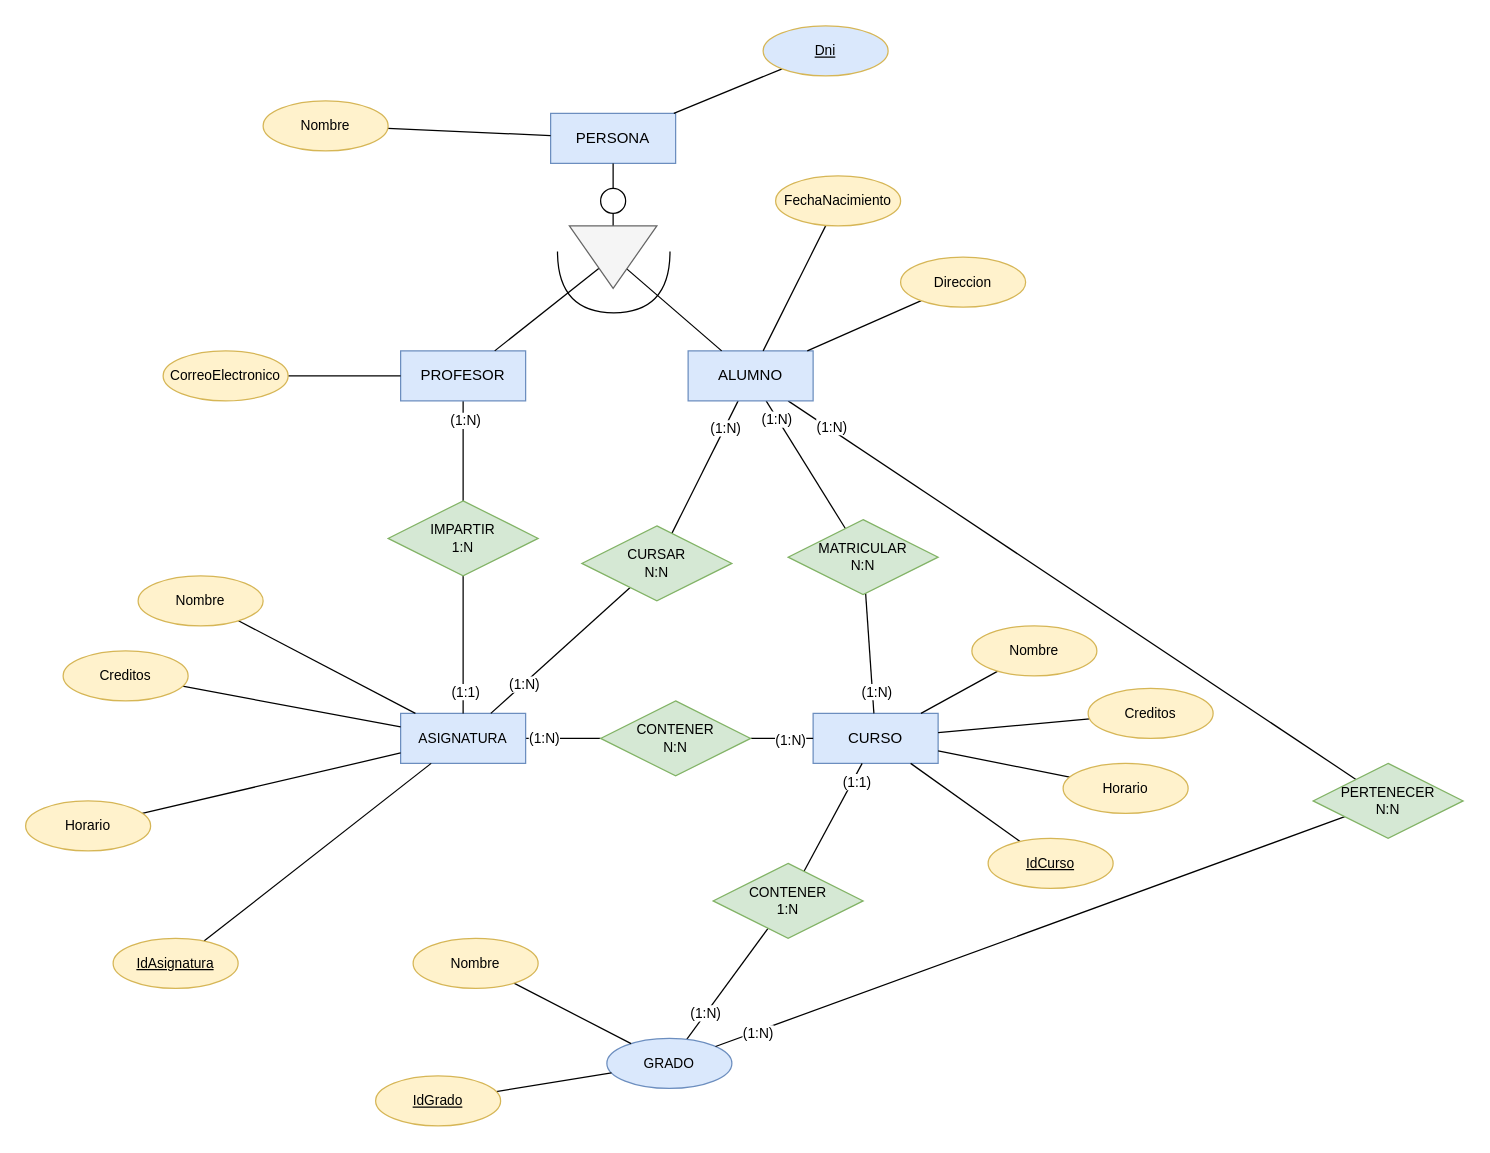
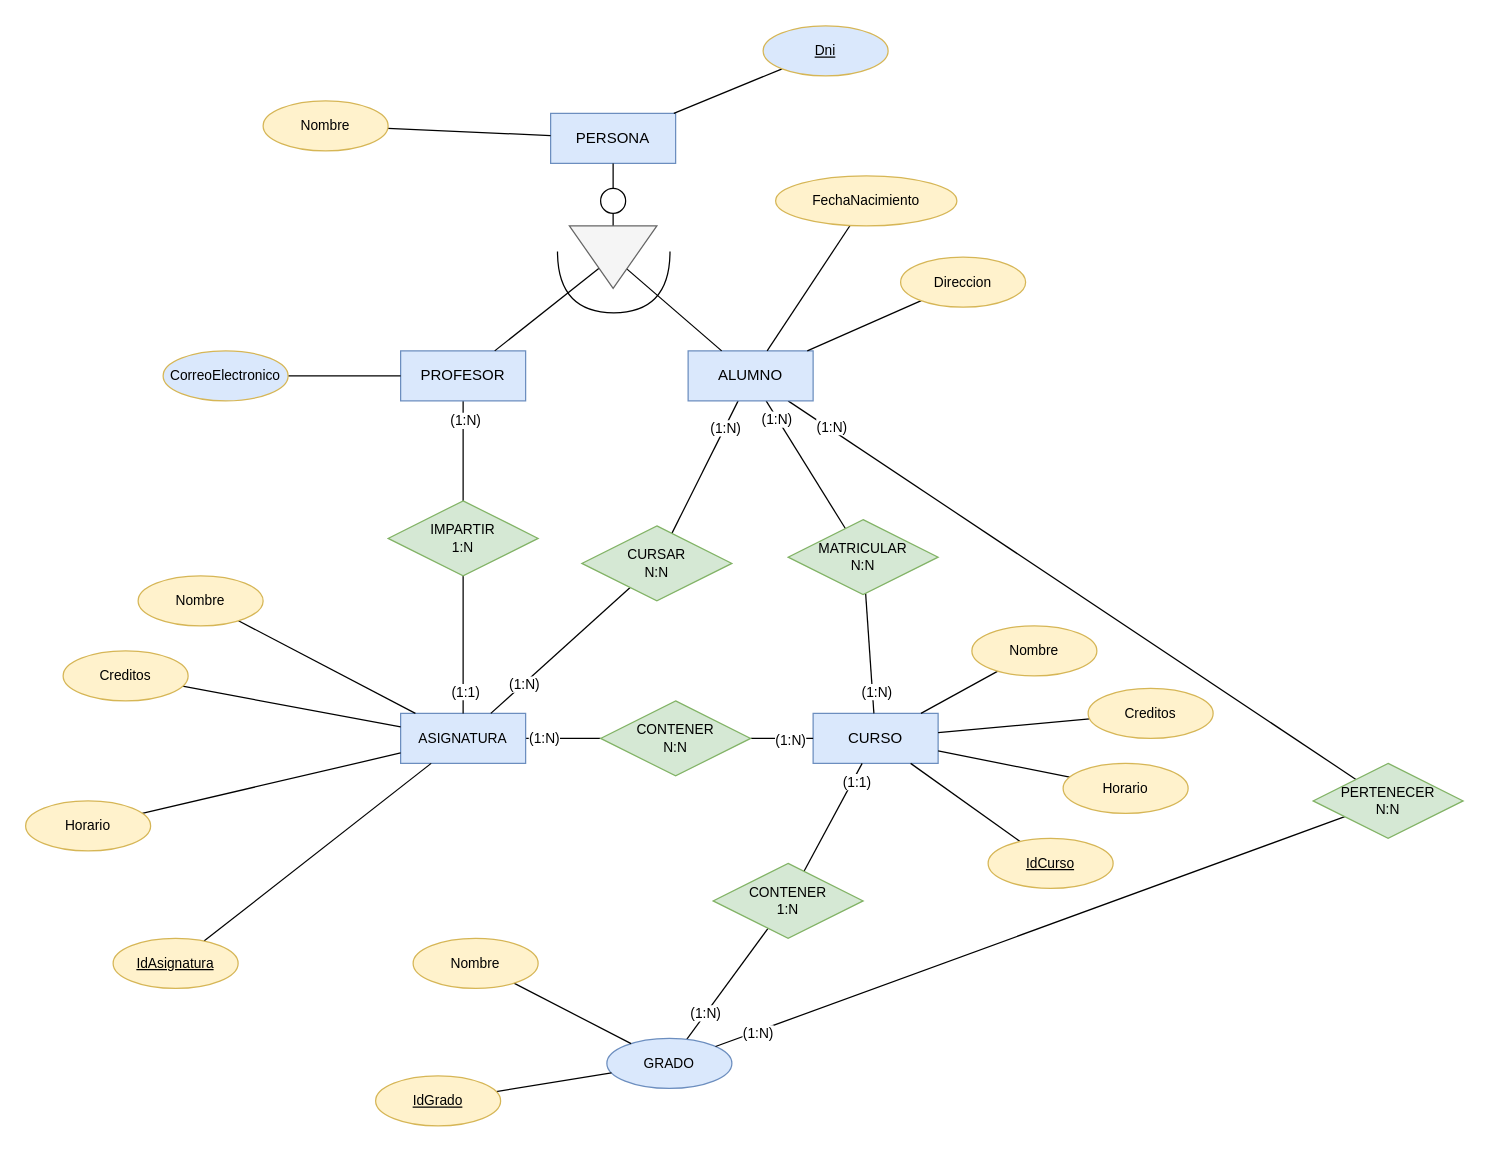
(838, 201) -> (866, 201)
(226, 376) -> (226, 376)
